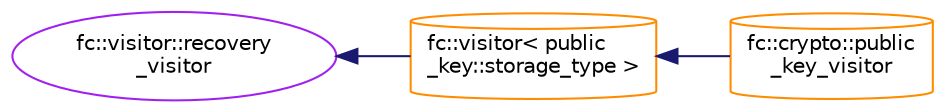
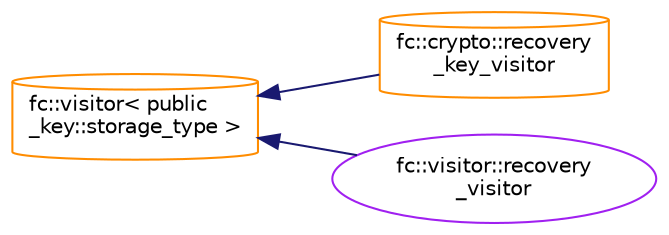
(384, 56) -> (318, 148)
(832, 56) -> (494, 55)
